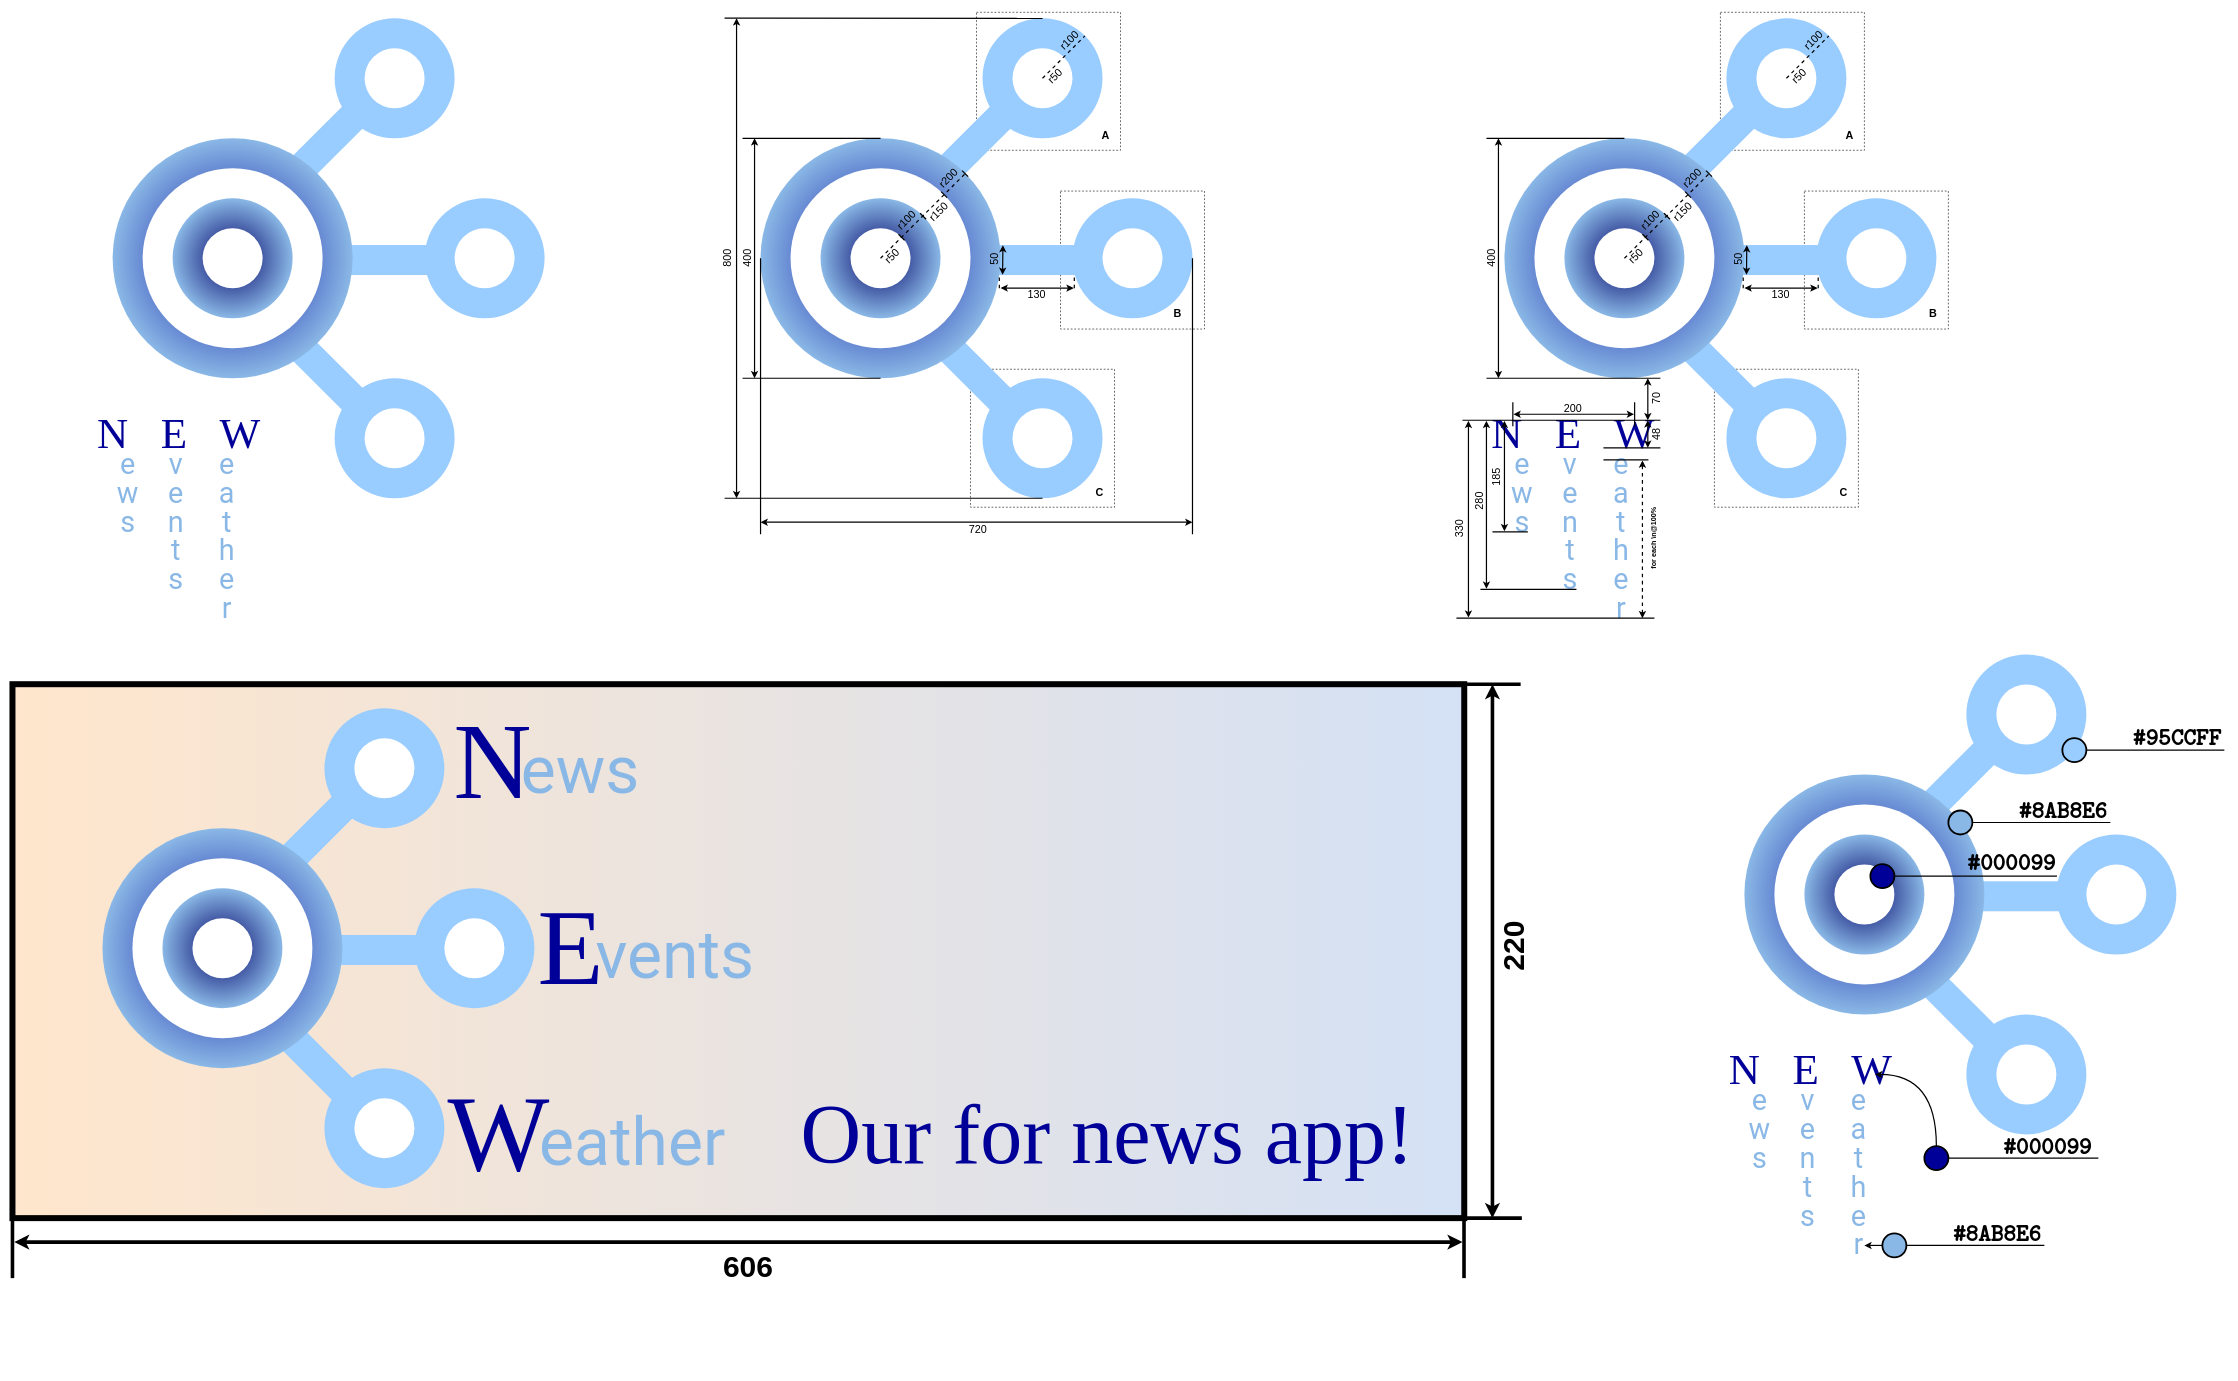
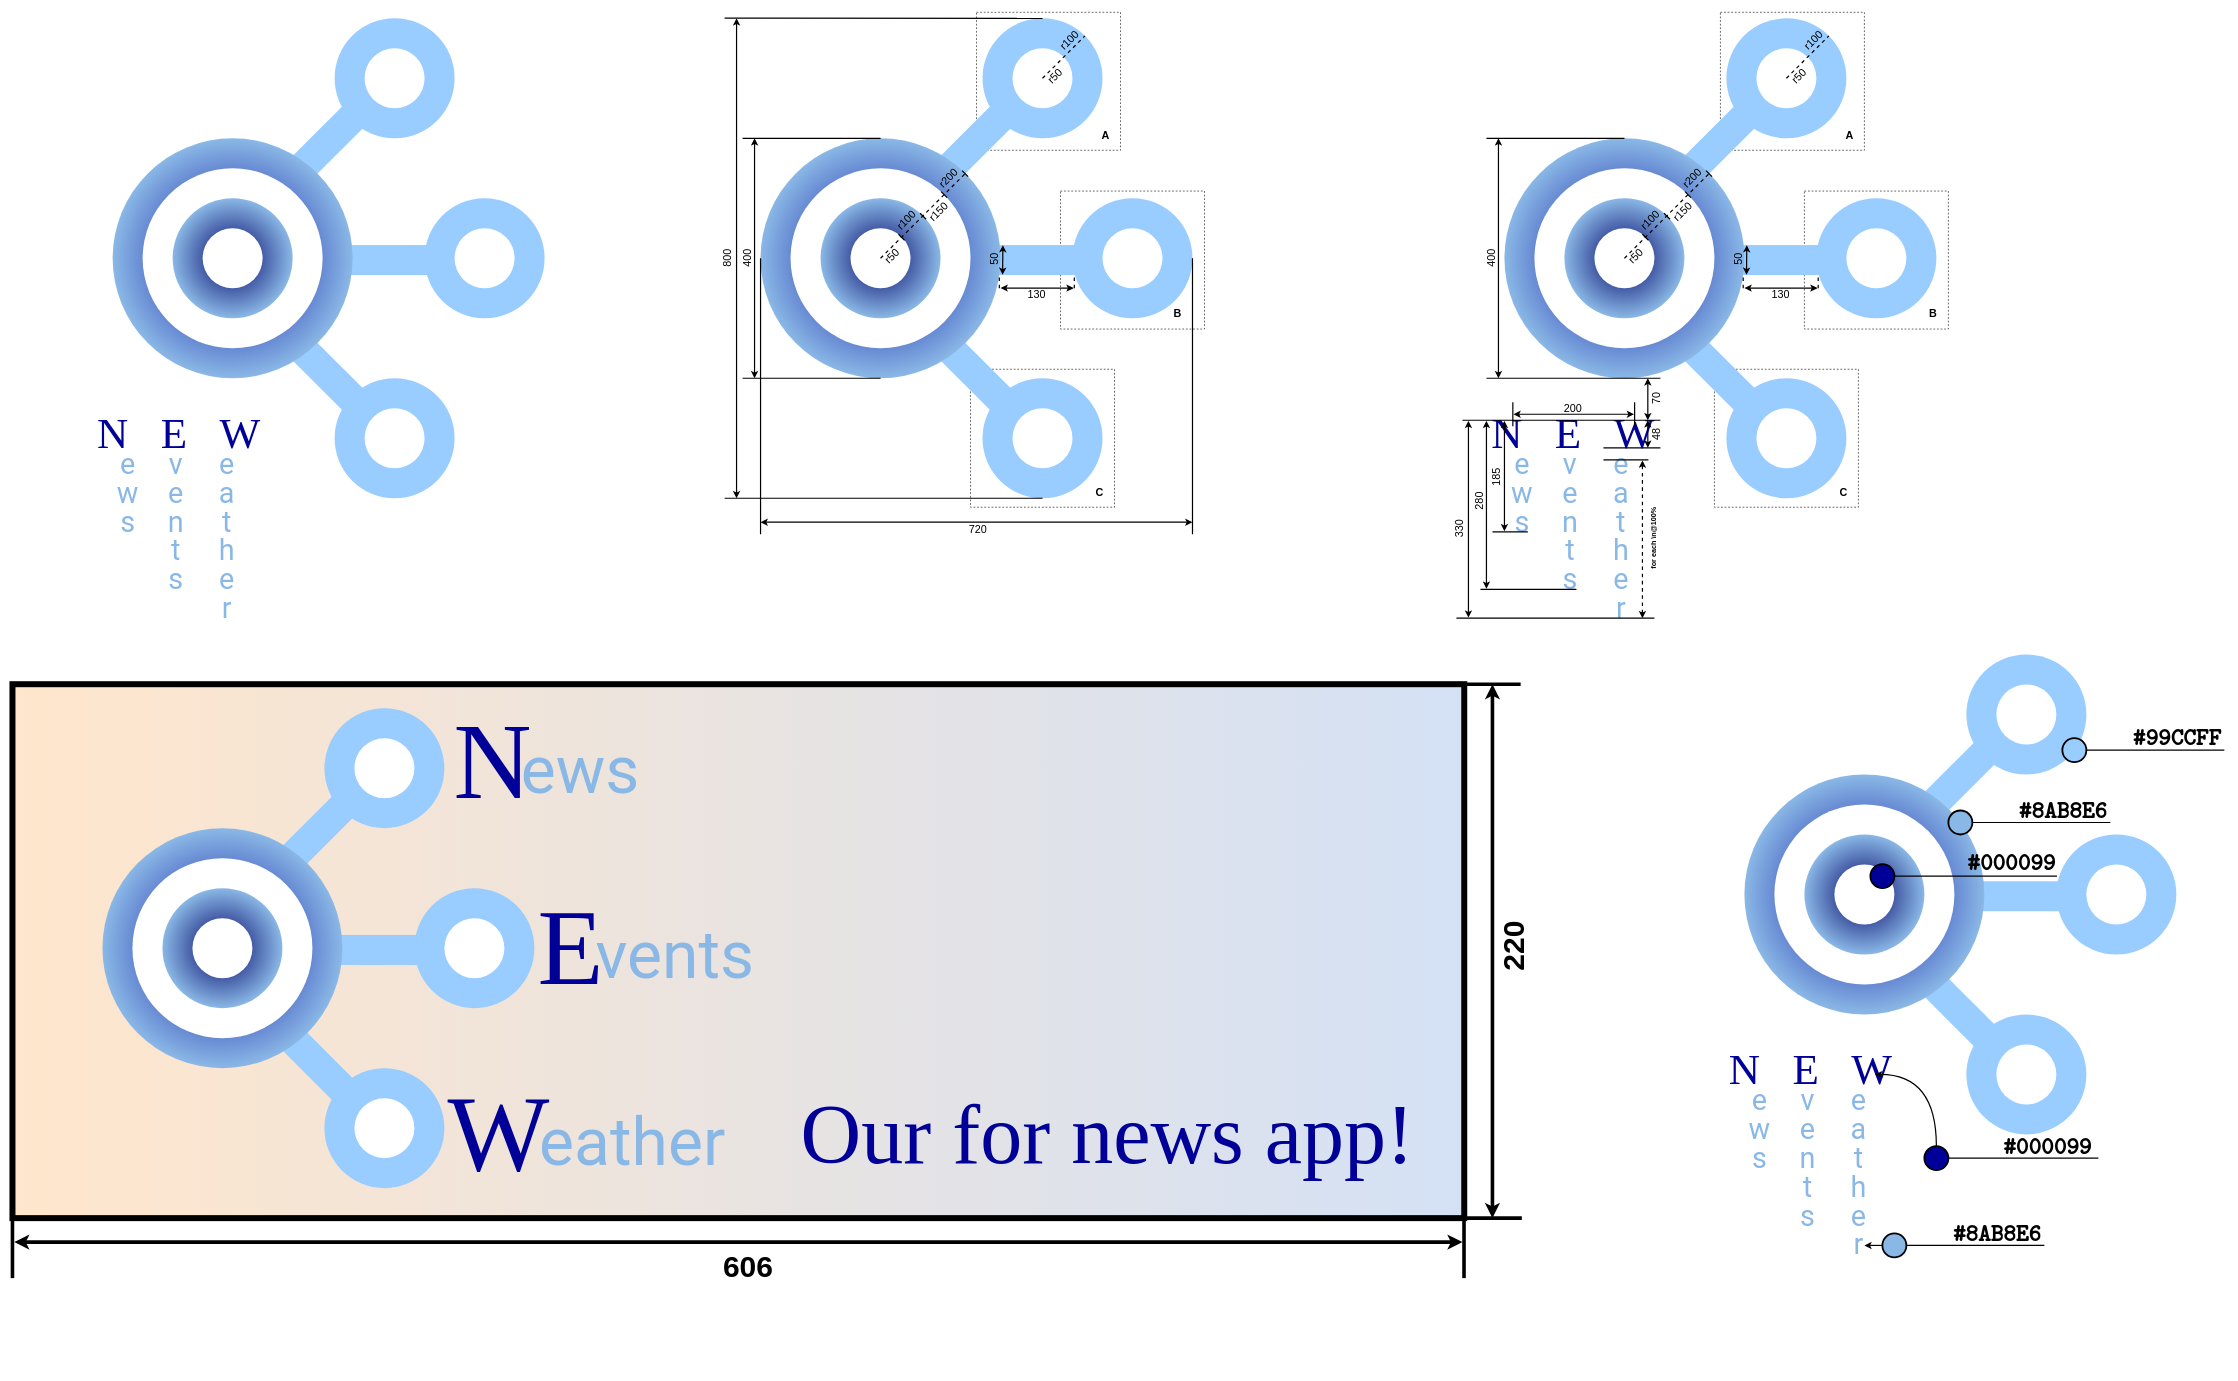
(2177, 737) -> (2177, 737)
